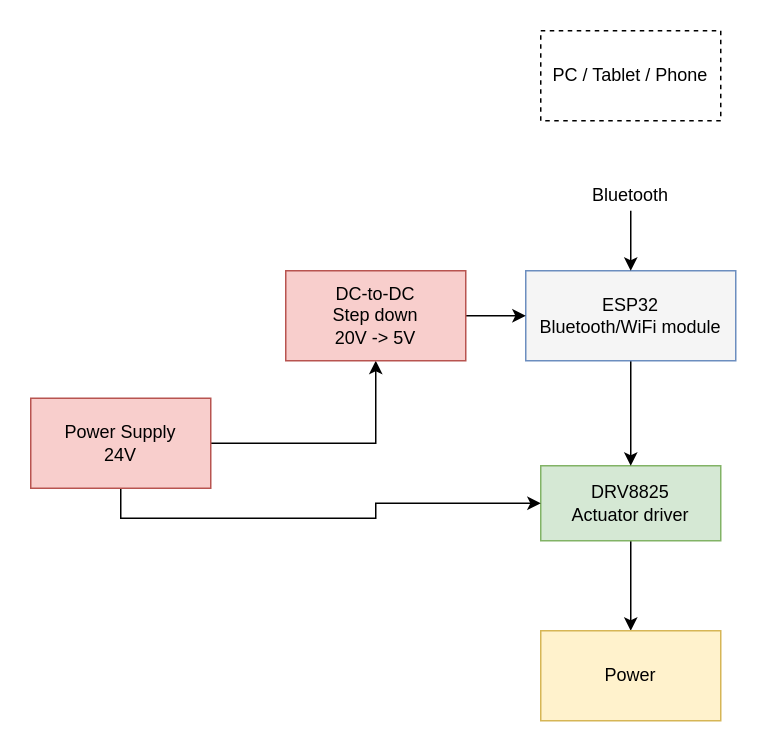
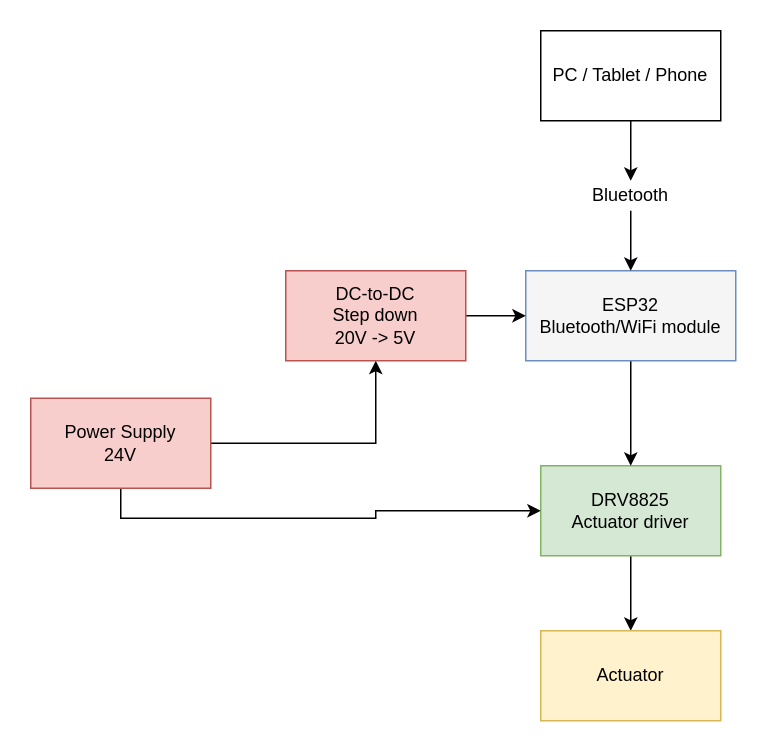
(631, 76) -> (631, 76)
none -> (631, 146)
(631, 503) -> (631, 511)
(631, 676) -> (631, 676)
